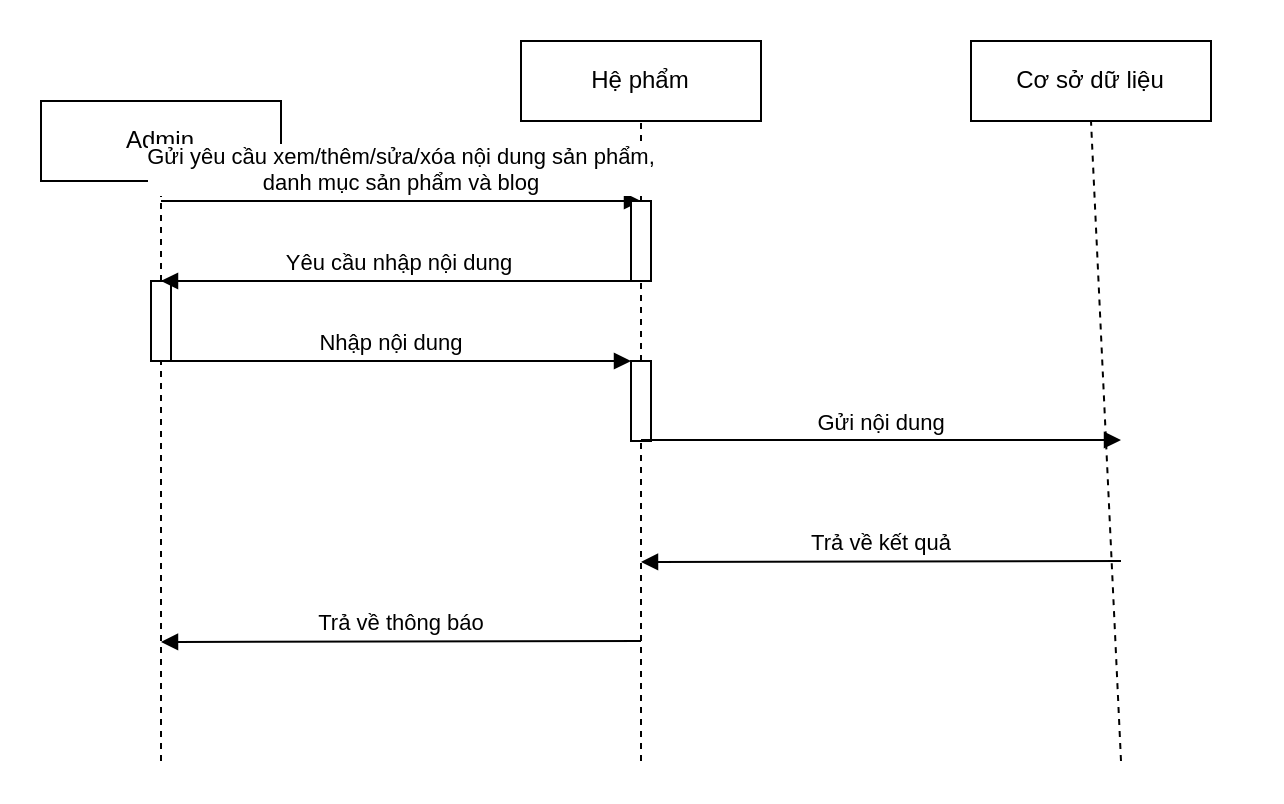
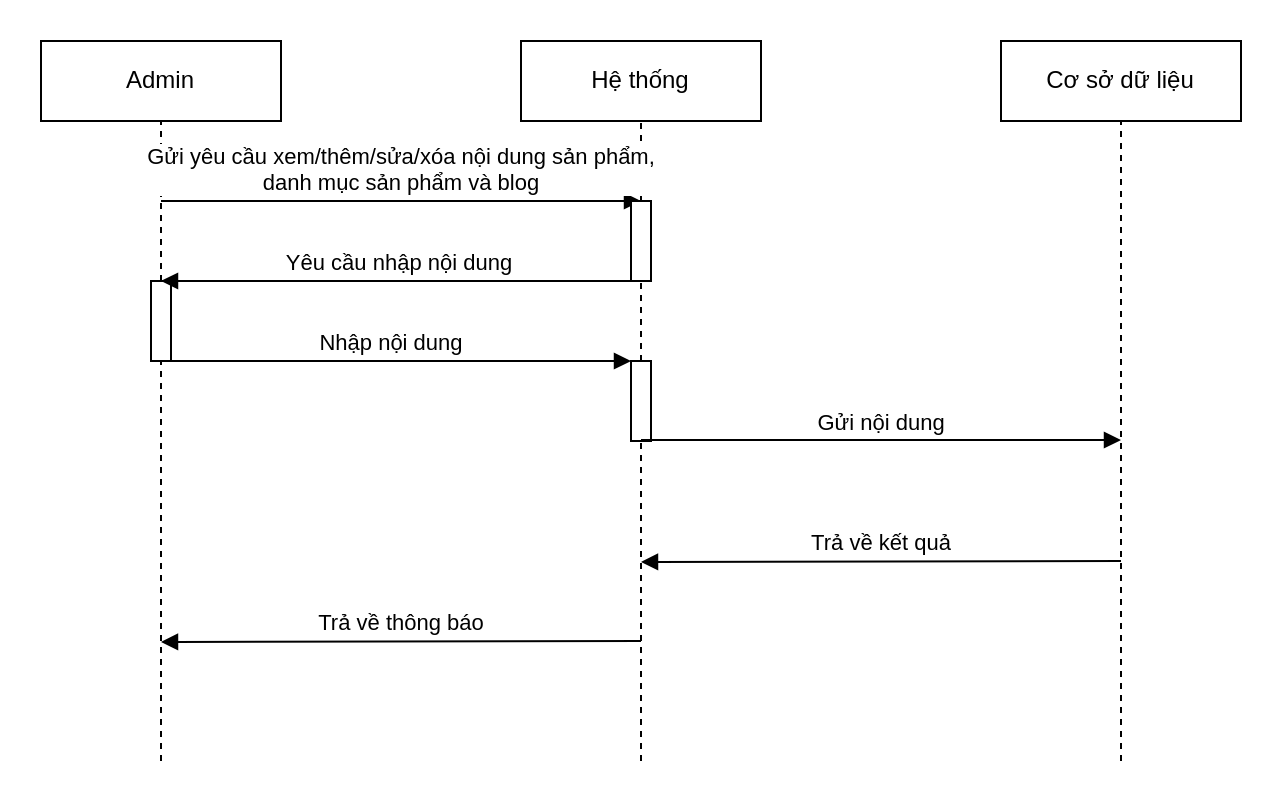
(641, 81) -> (641, 81)
(1091, 81) -> (1121, 81)
(161, 141) -> (161, 81)
